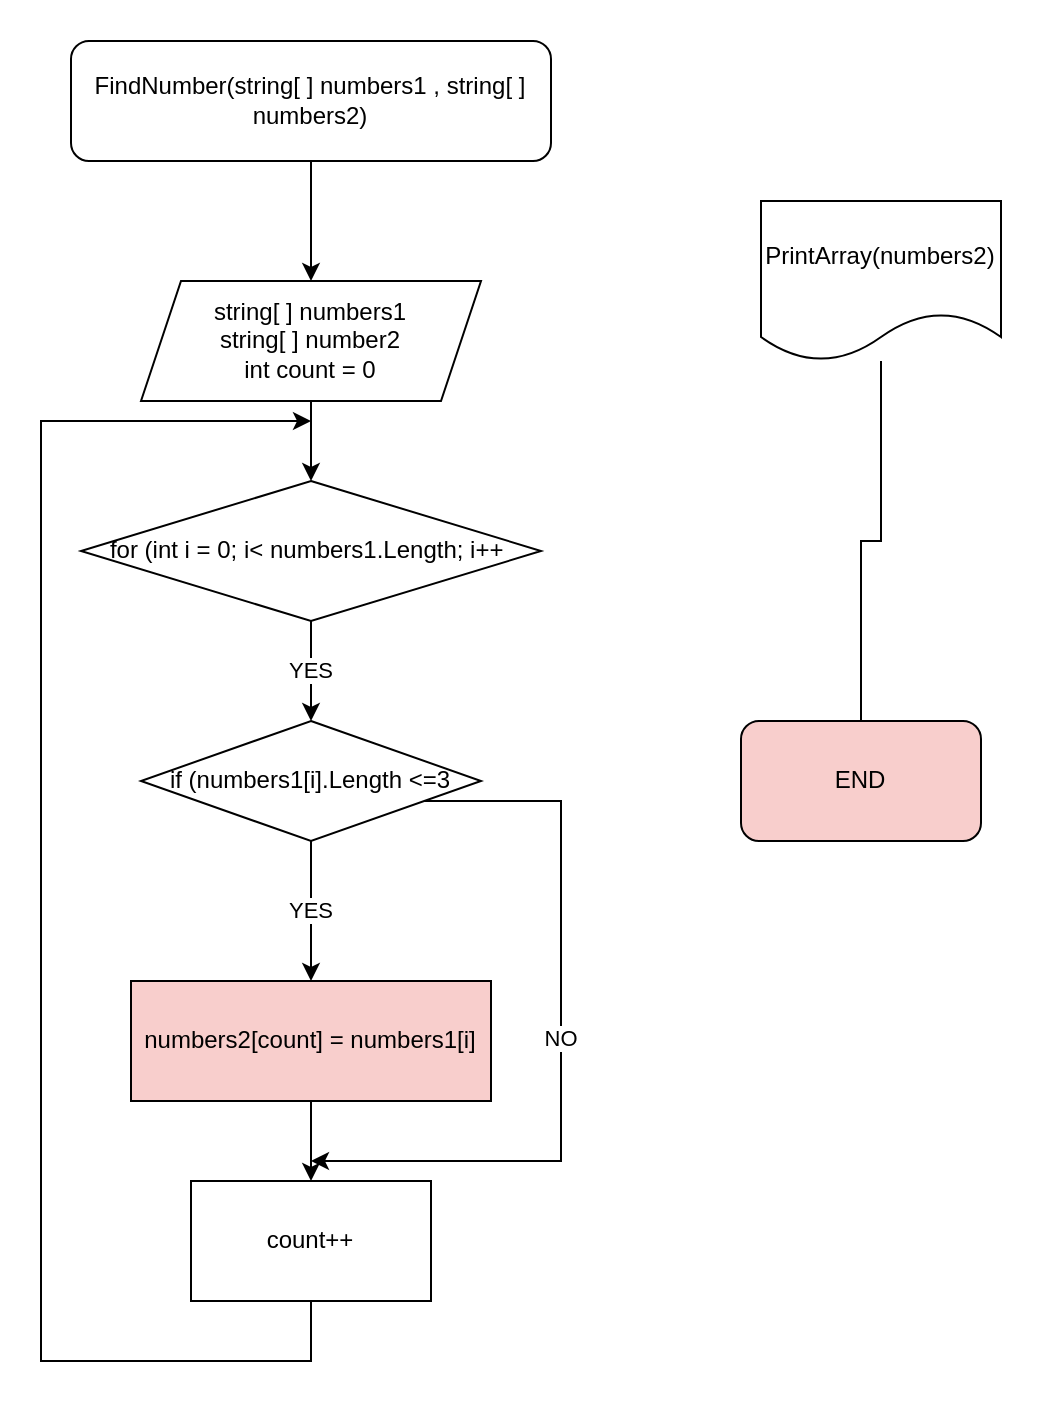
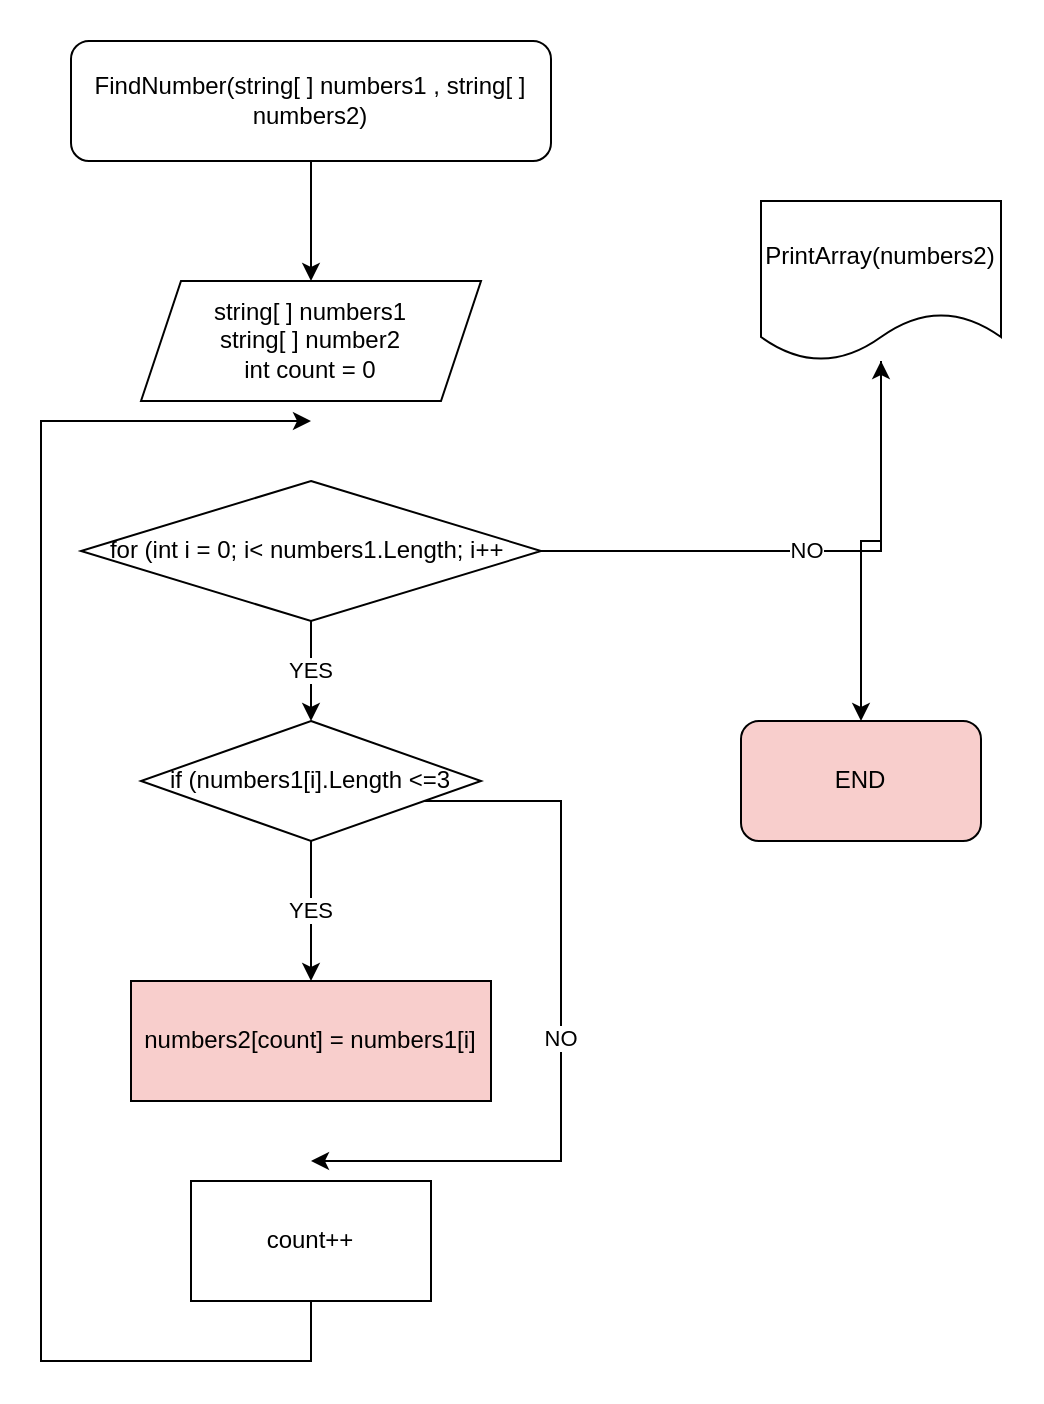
(311, 434) -> none
none -> (714, 551)
(861, 711) -> (861, 706)
(311, 1134) -> none
